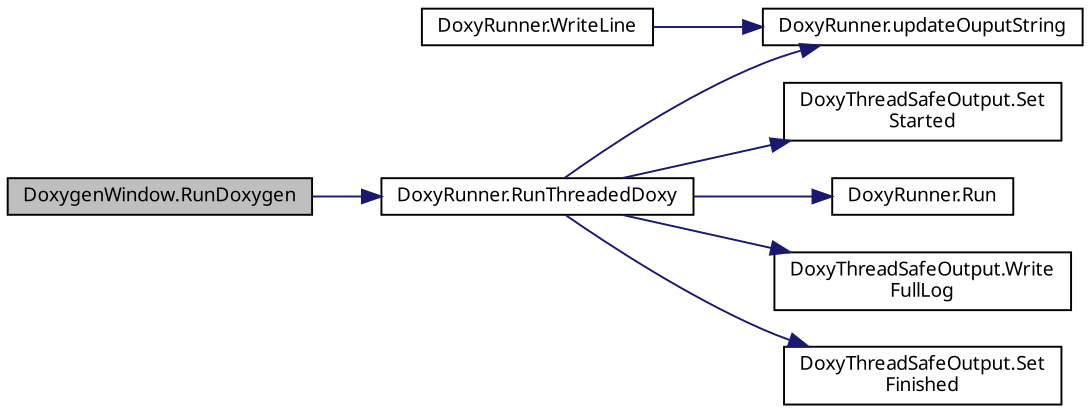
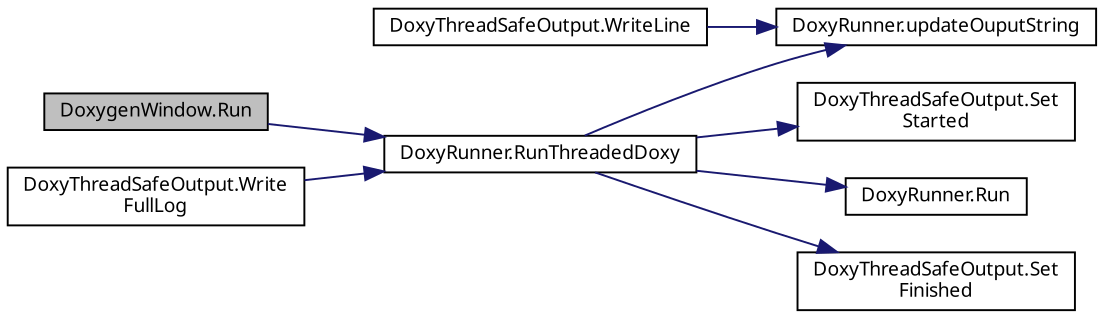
(537, 27) -> (540, 27)
(160, 196) -> (156, 112)
(697, 231) -> (335, 177)
